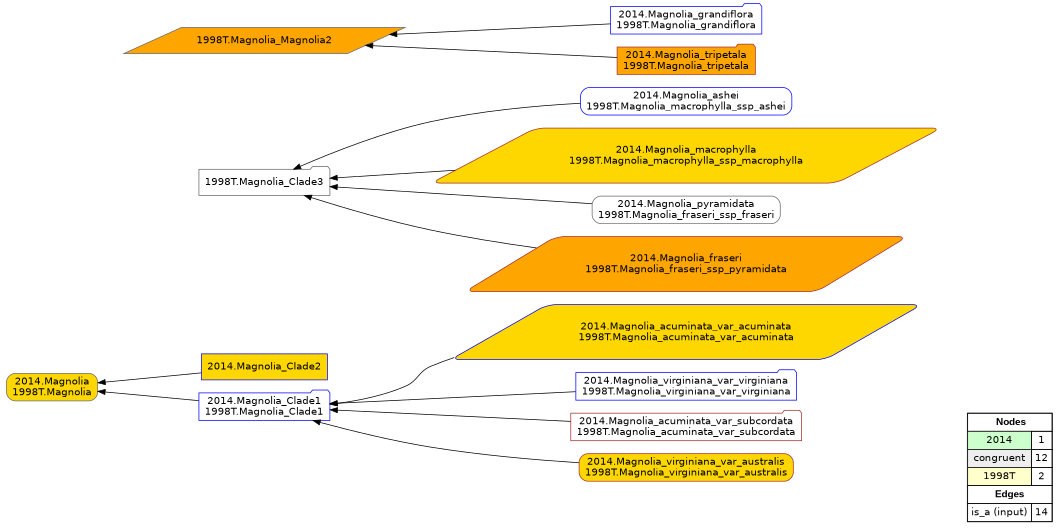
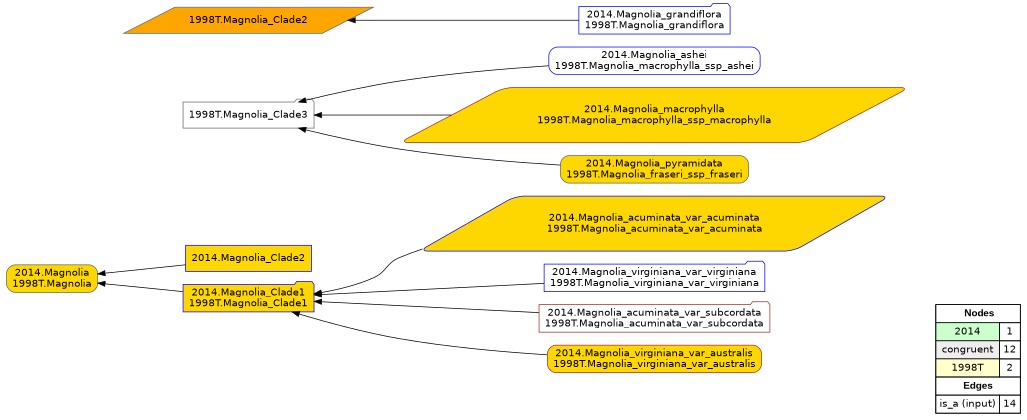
(264, 41) -> (249, 20)
(686, 61) -> none
(686, 210) -> (654, 169)
(686, 264) -> none
(264, 407) -> (249, 298)
